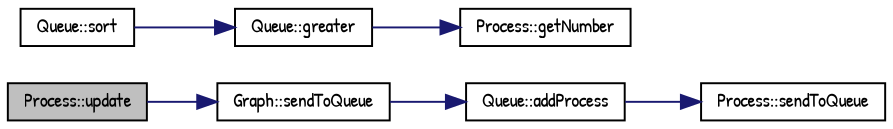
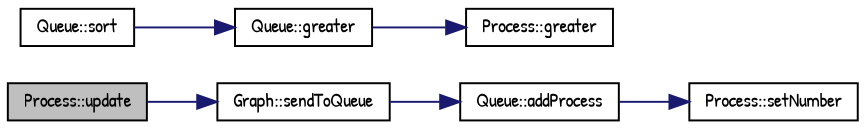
(545, 27) -> (540, 27)
(793, 102) -> (774, 102)
